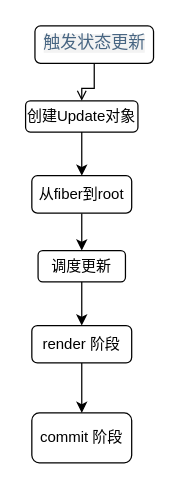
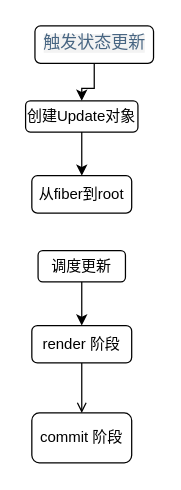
(82, 89) -> (84, 88)
(82, 236) -> none
(82, 403) -> (82, 405)
